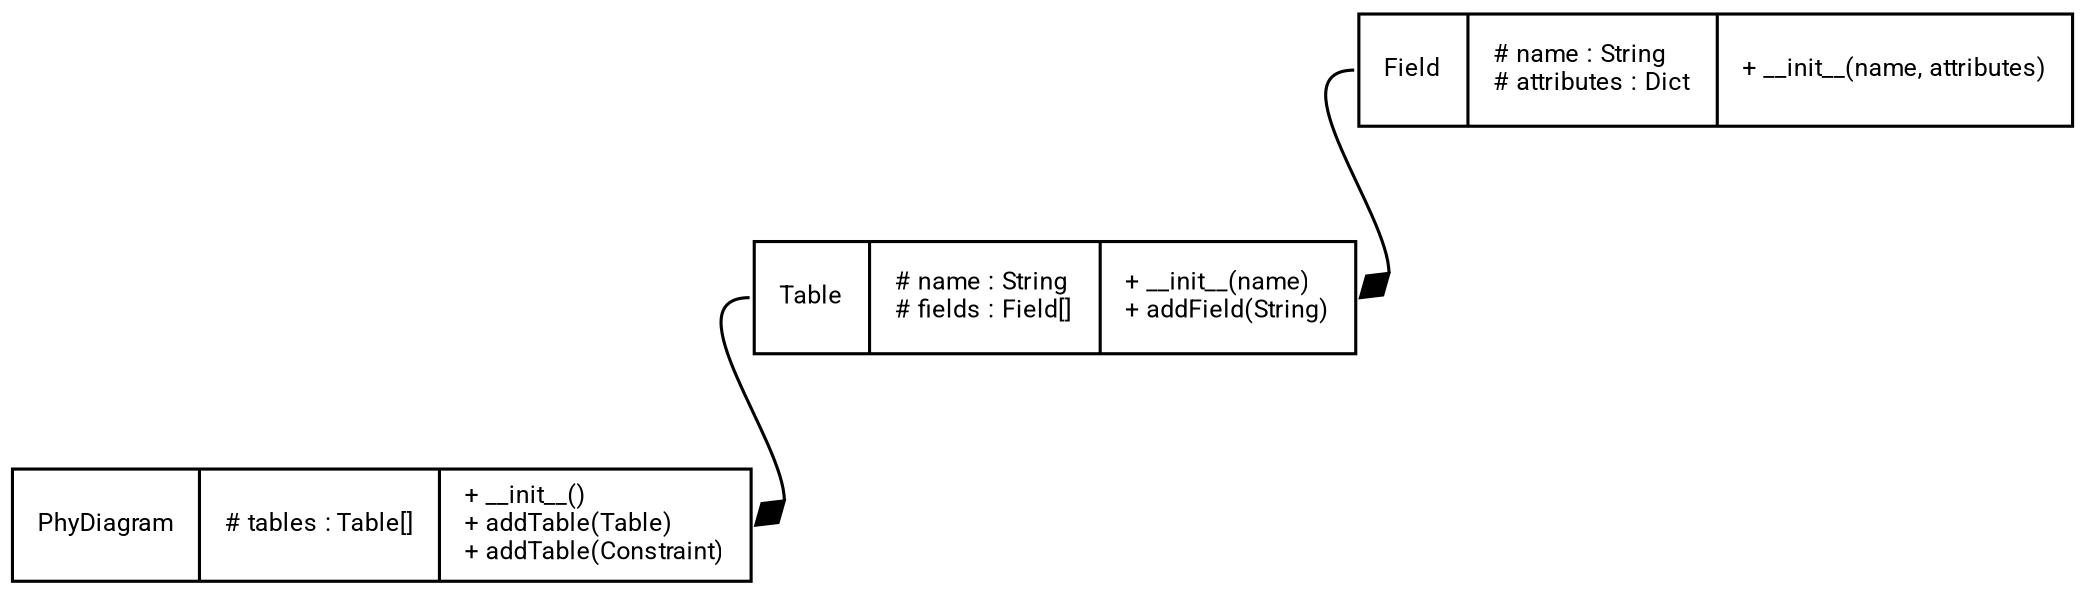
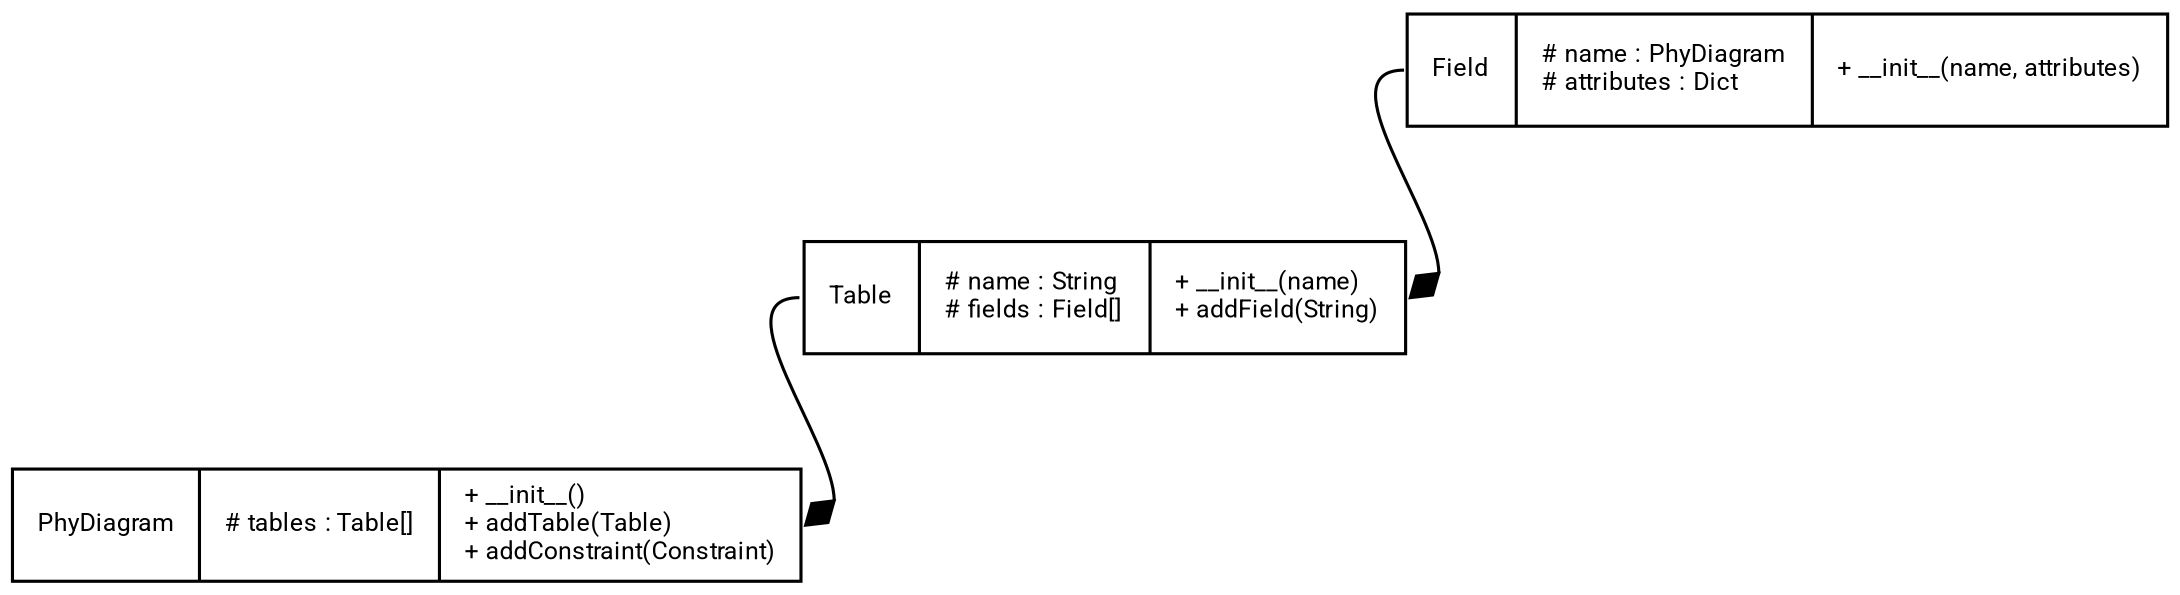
(1580, 55) -> (1664, 55)
(595, 552) -> (620, 552)
